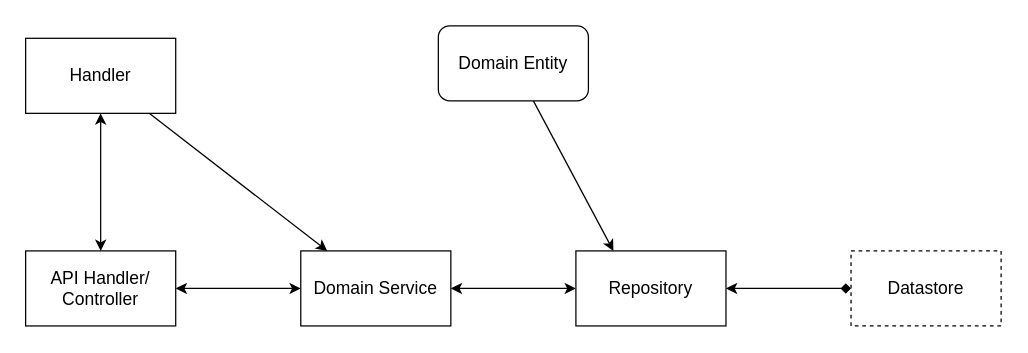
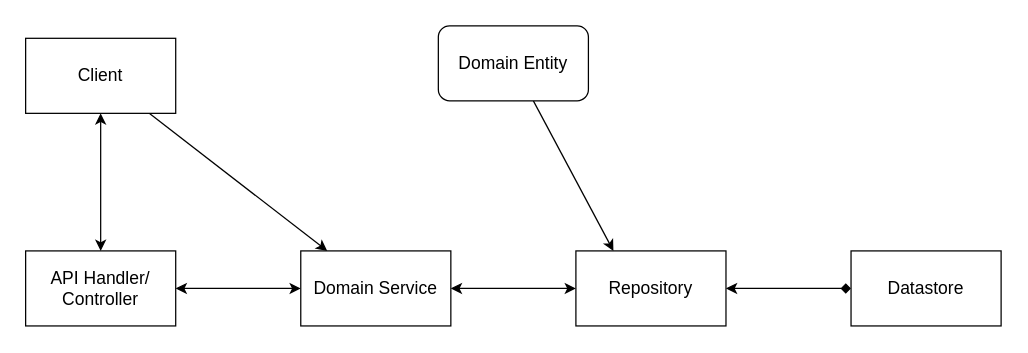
(101, 76) -> (101, 76)
(926, 288) -> (926, 288)
